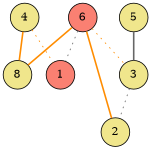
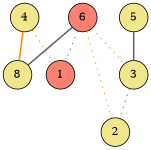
(50, 46) -> (50, 46)
(99, 75) -> (99, 75)
